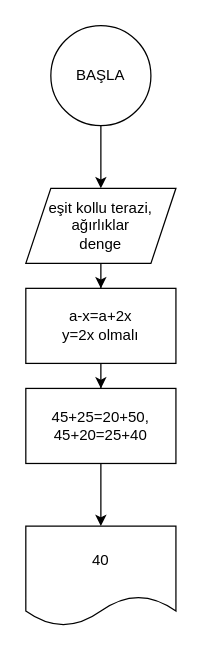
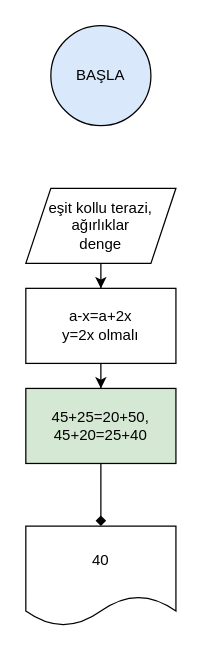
(101, 76) -> (101, 76)
(101, 153) -> none
(101, 426) -> (101, 426)
(101, 516) -> (101, 515)
